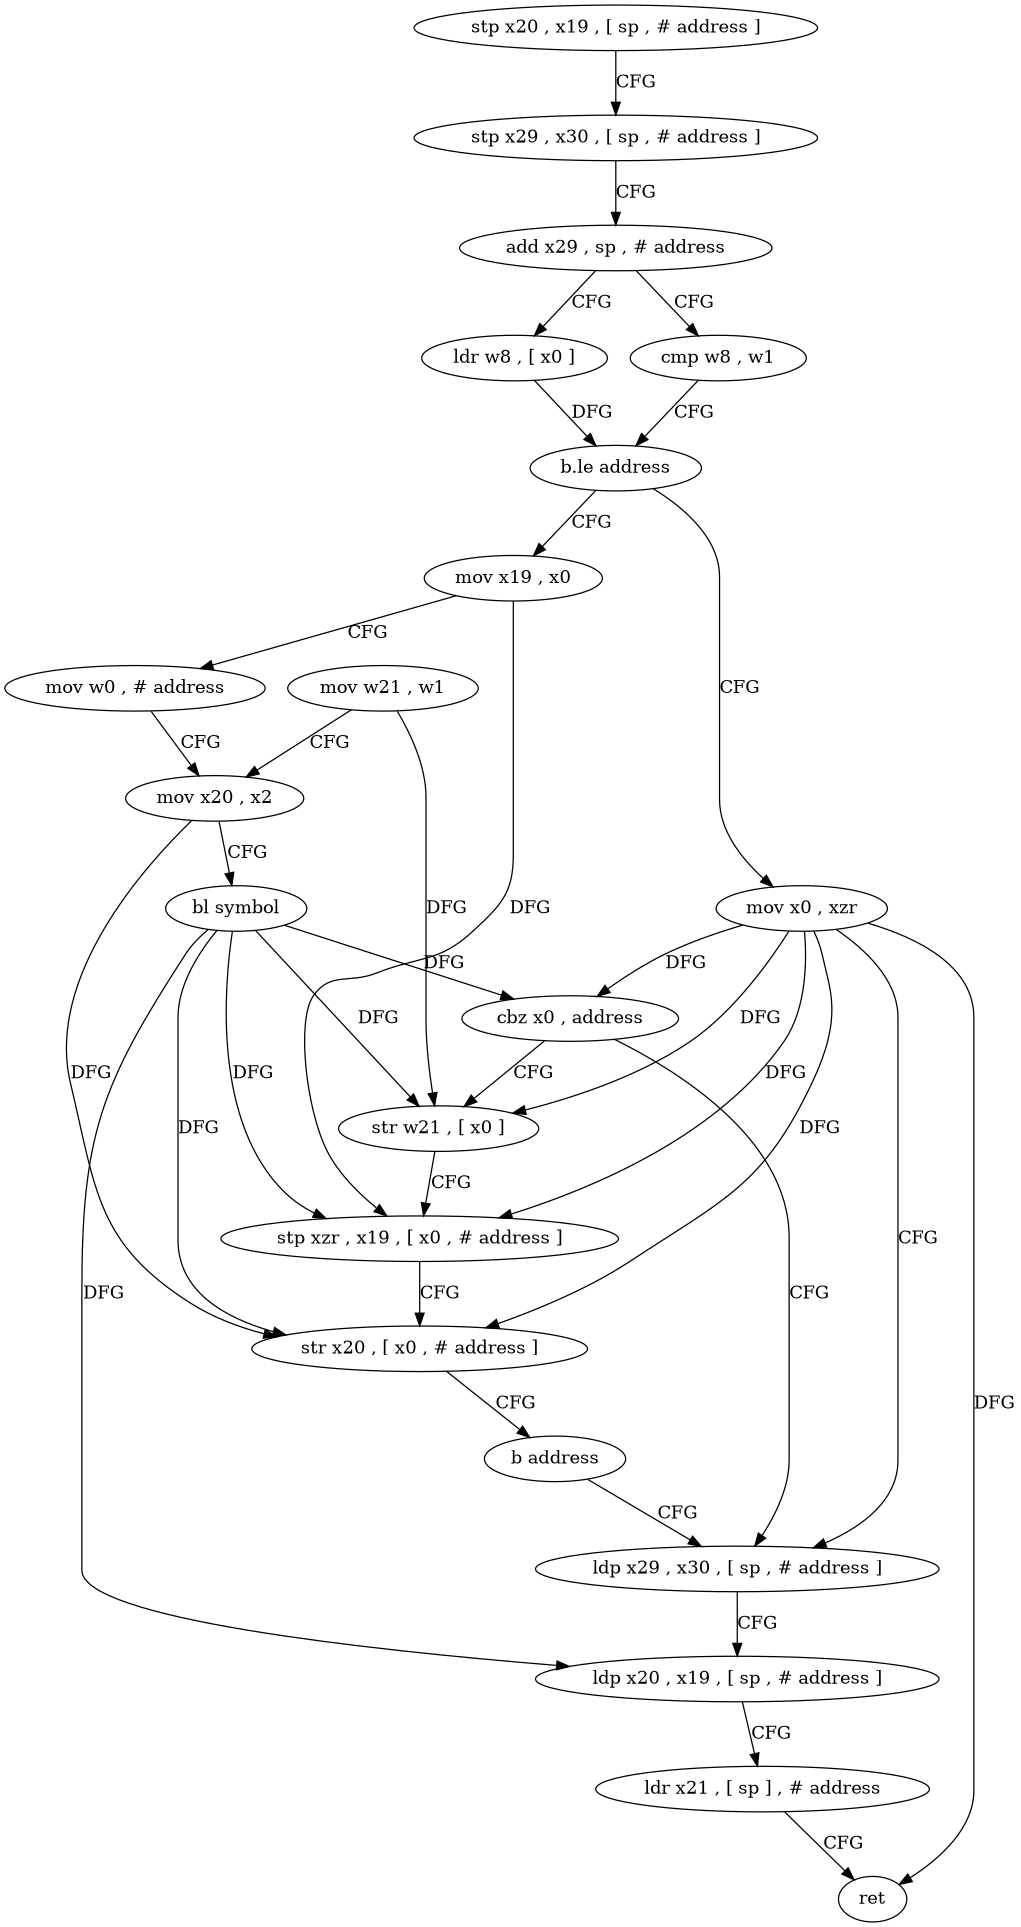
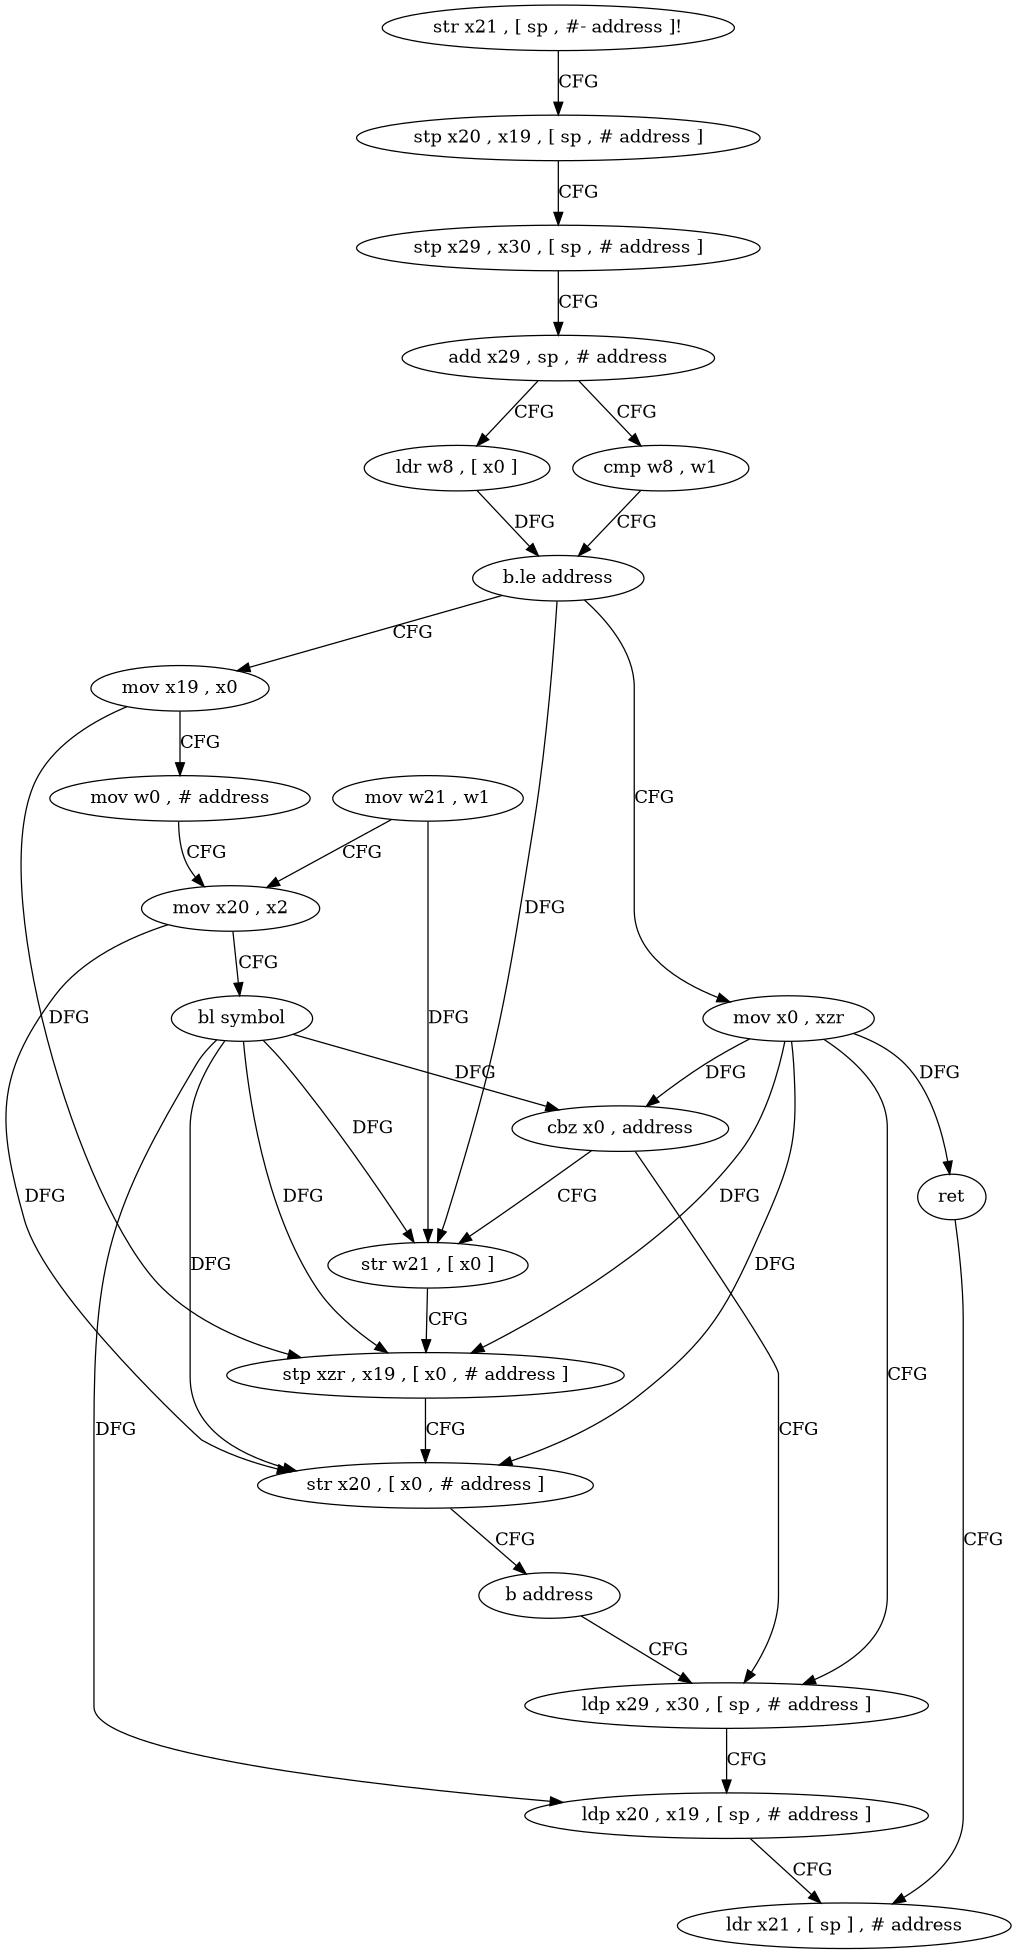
none -> (558, 28)
(677, 1050) -> (518, 919)
(815, 1841) -> (963, 1570)
